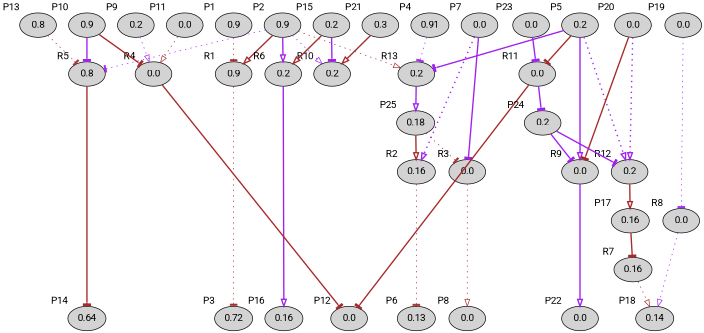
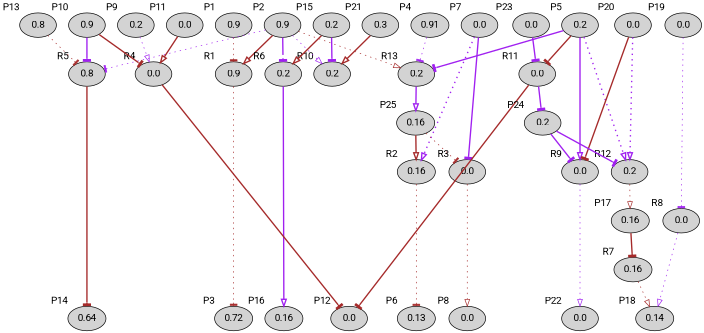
(283, 46) -> (283, 46)
(171, 47) -> (171, 47)
(416, 123) -> (416, 123)
(630, 193) -> (630, 193)
(580, 242) -> (580, 242)
